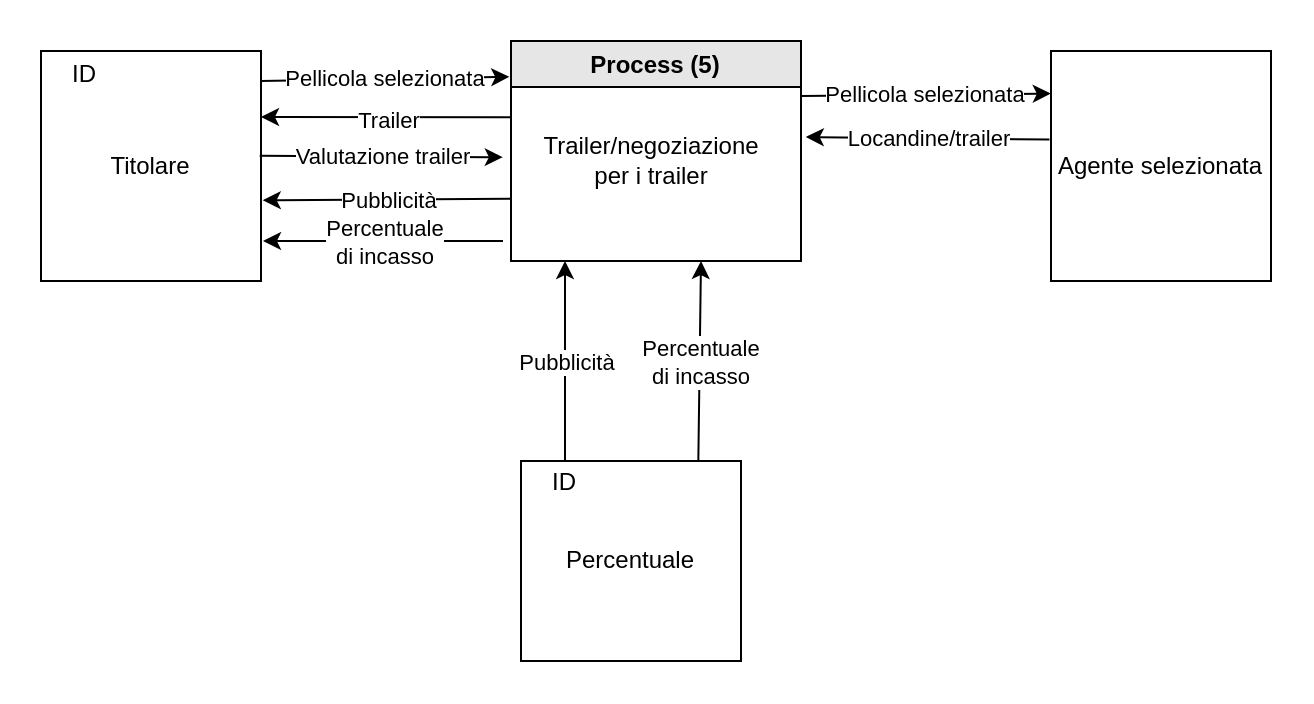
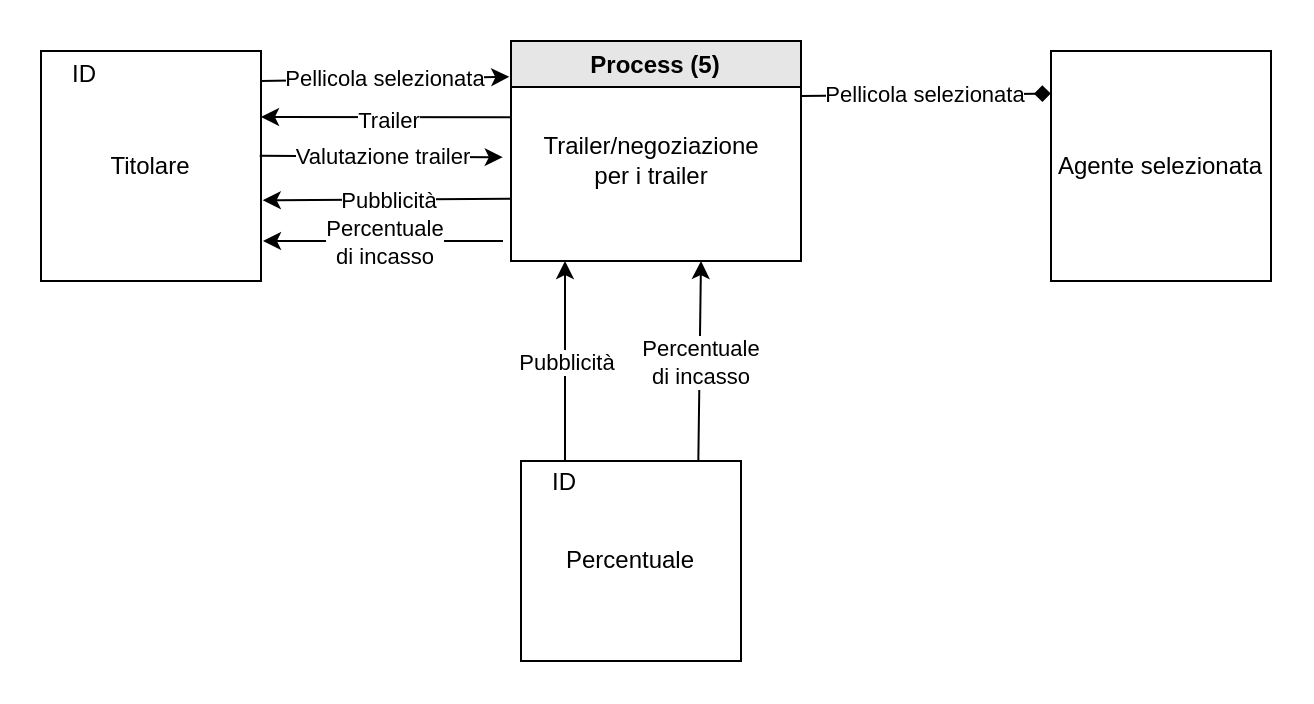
(1035, 94) -> (1034, 94)
(934, 138) -> none
